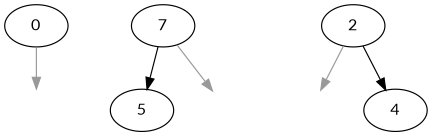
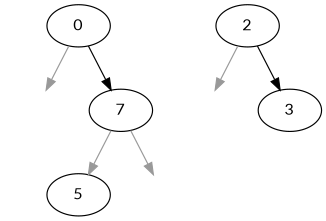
(154, 62) -> (102, 147)
none -> (97, 63)
(396, 110) -> (290, 110)
